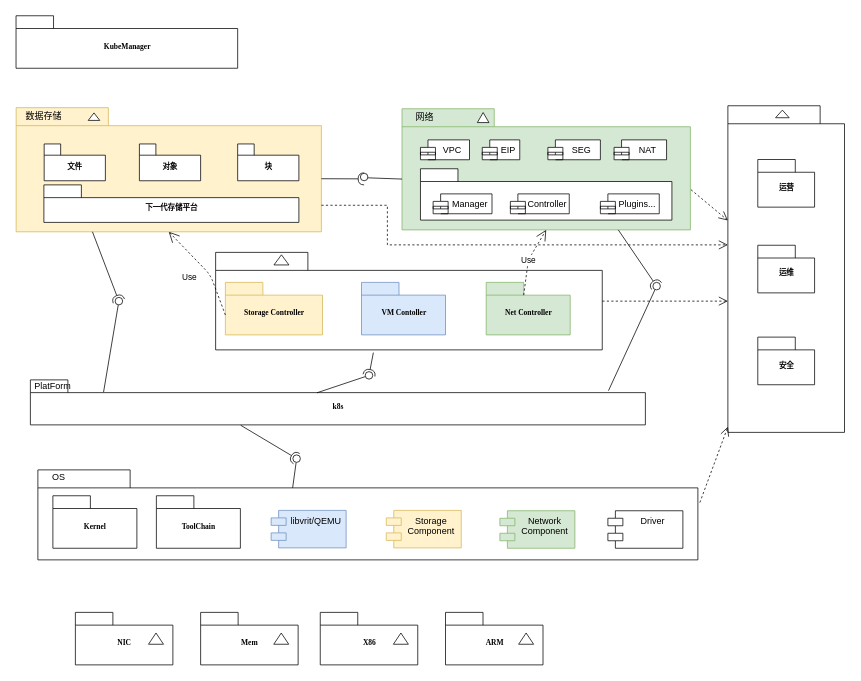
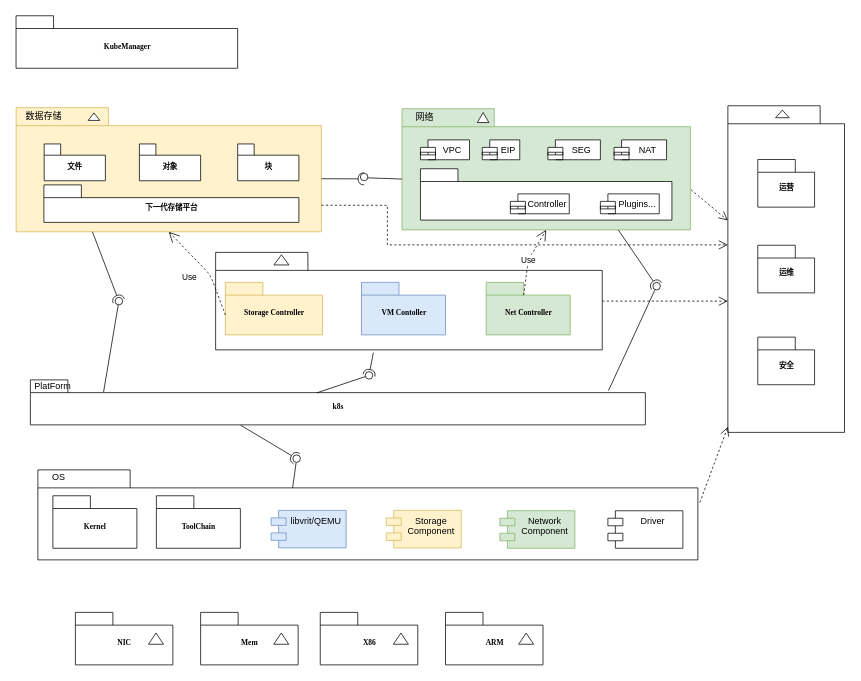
(463, 204) -> none
